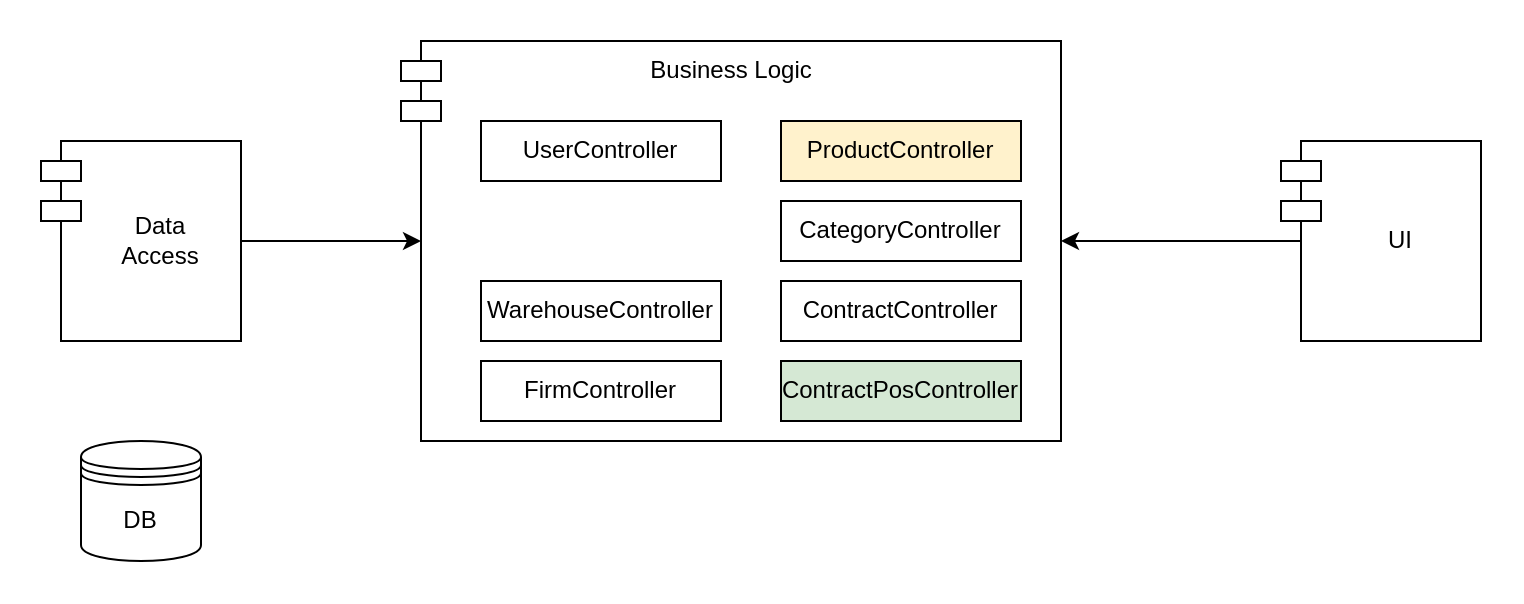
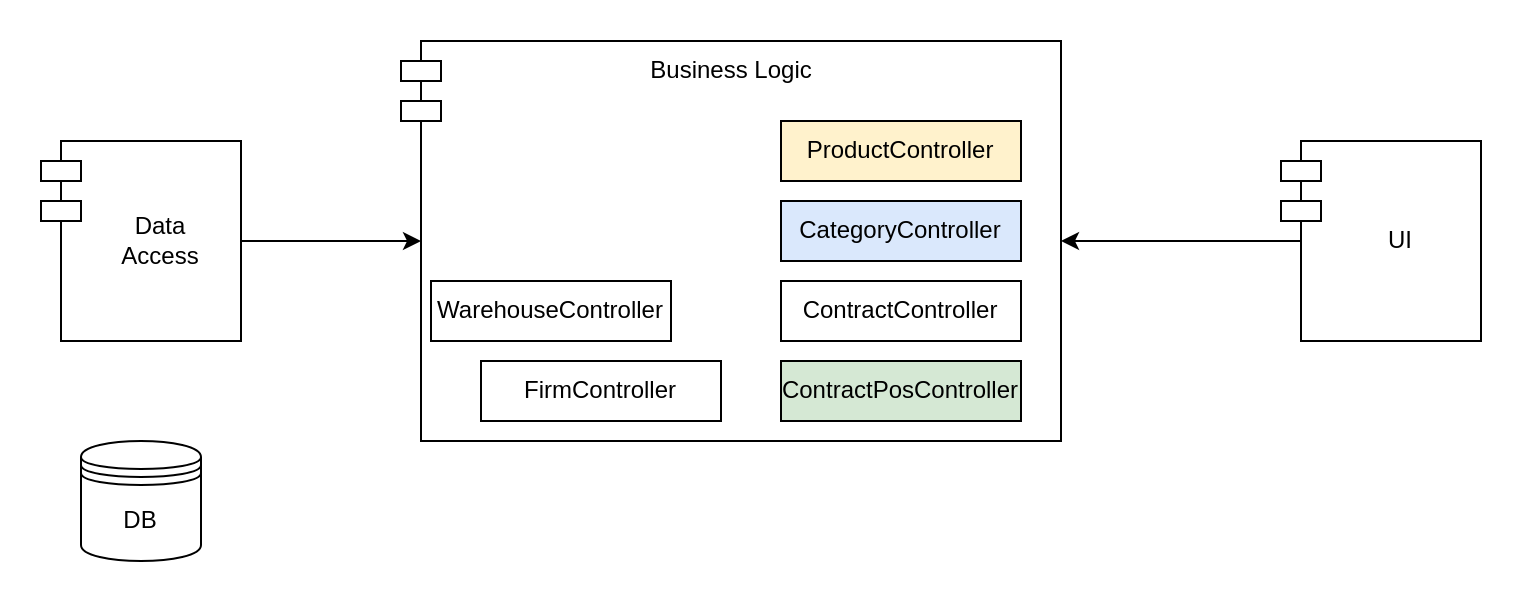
(601, 151) -> none
(901, 231) -> (901, 231)
(601, 311) -> (551, 311)
